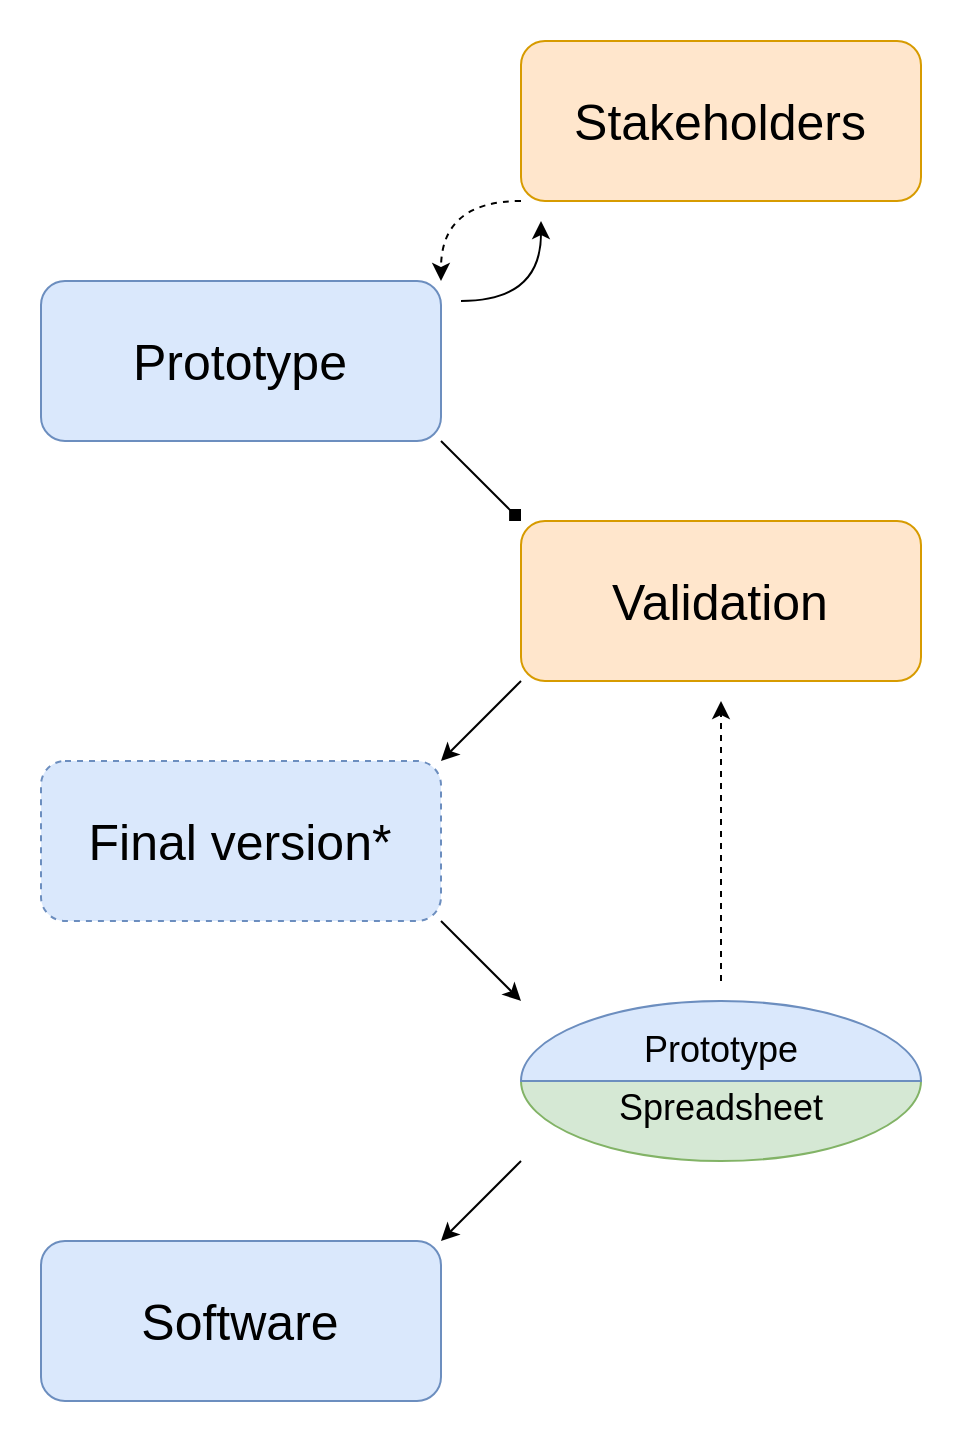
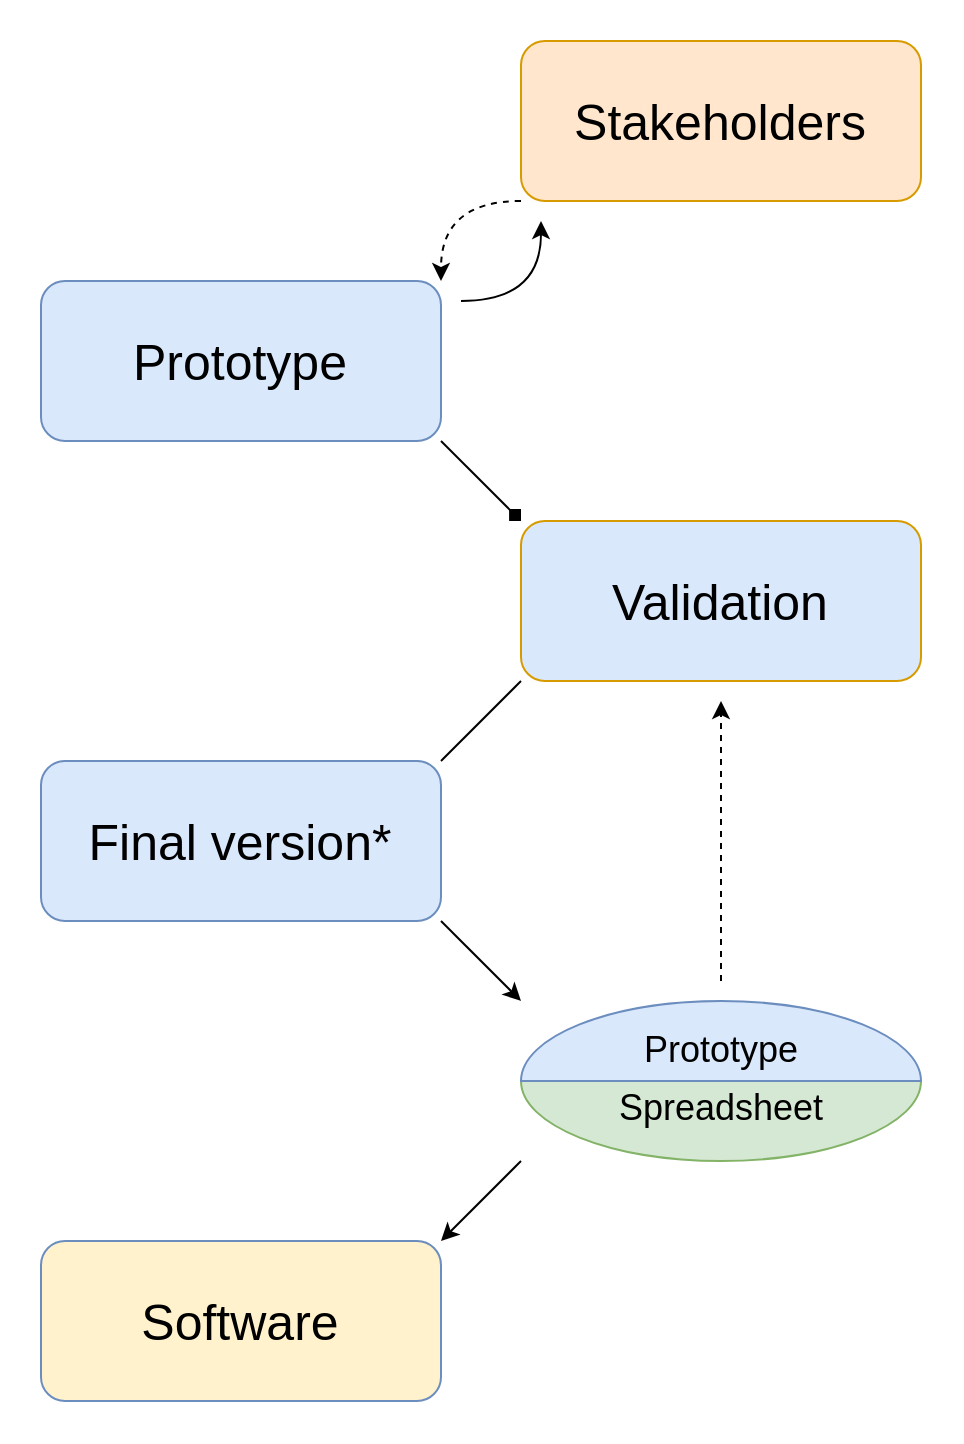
(721, 601) -> (721, 601)
(451, 751) -> (447, 755)
(241, 841) -> (241, 841)
(241, 1321) -> (241, 1321)
